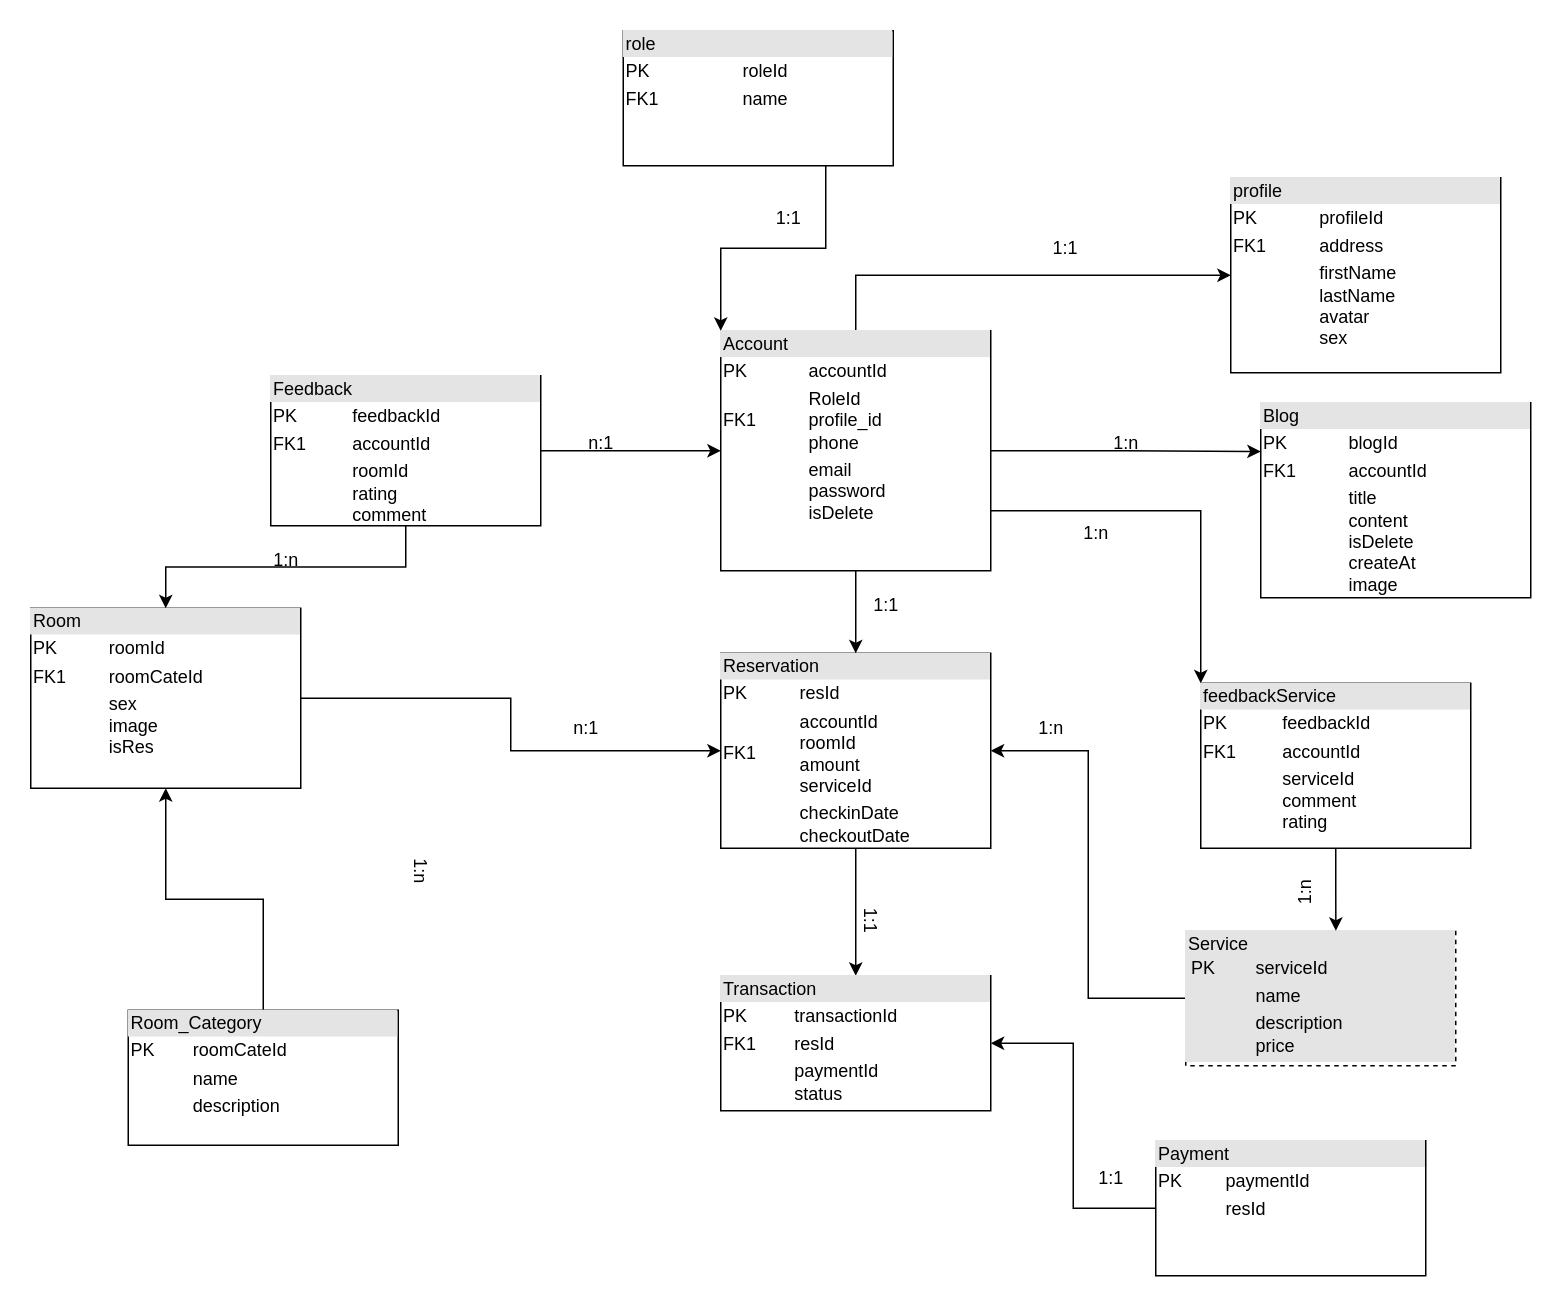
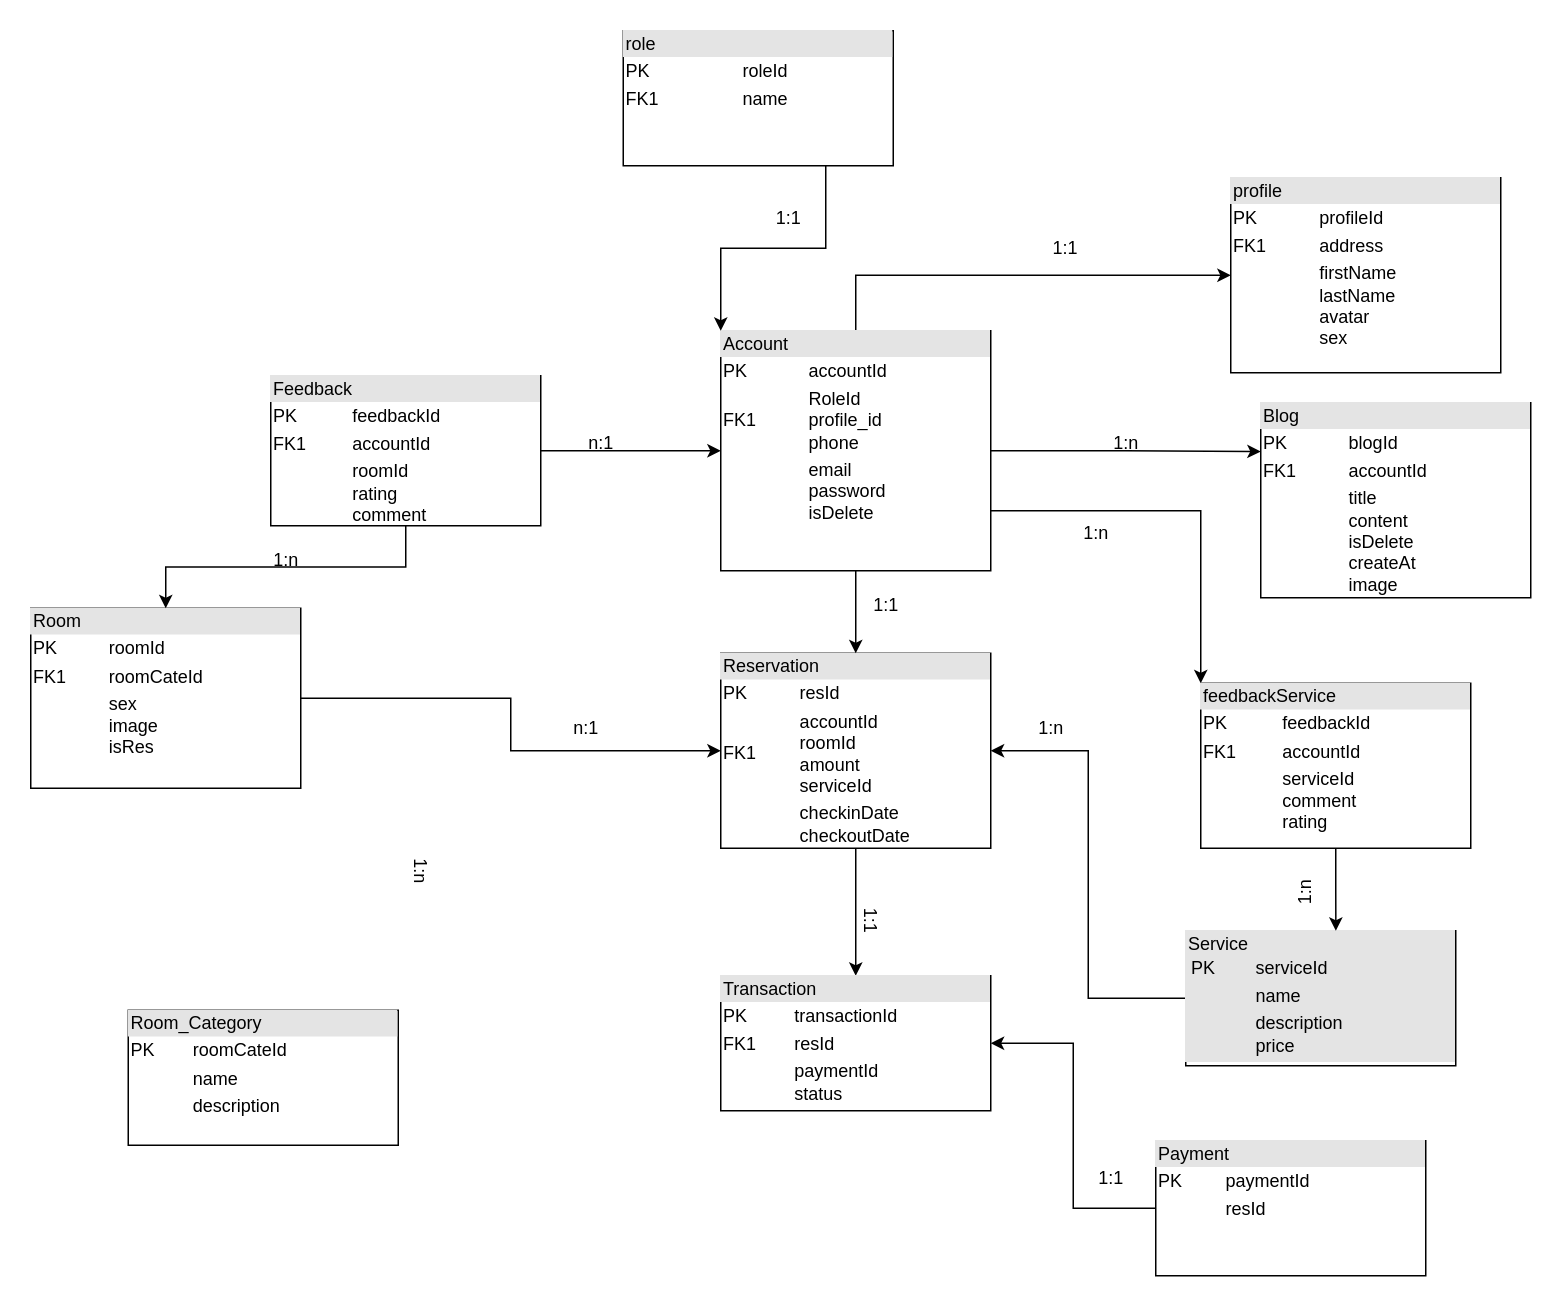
(220, 899) -> none
(1321, 998) -> (1321, 998)
